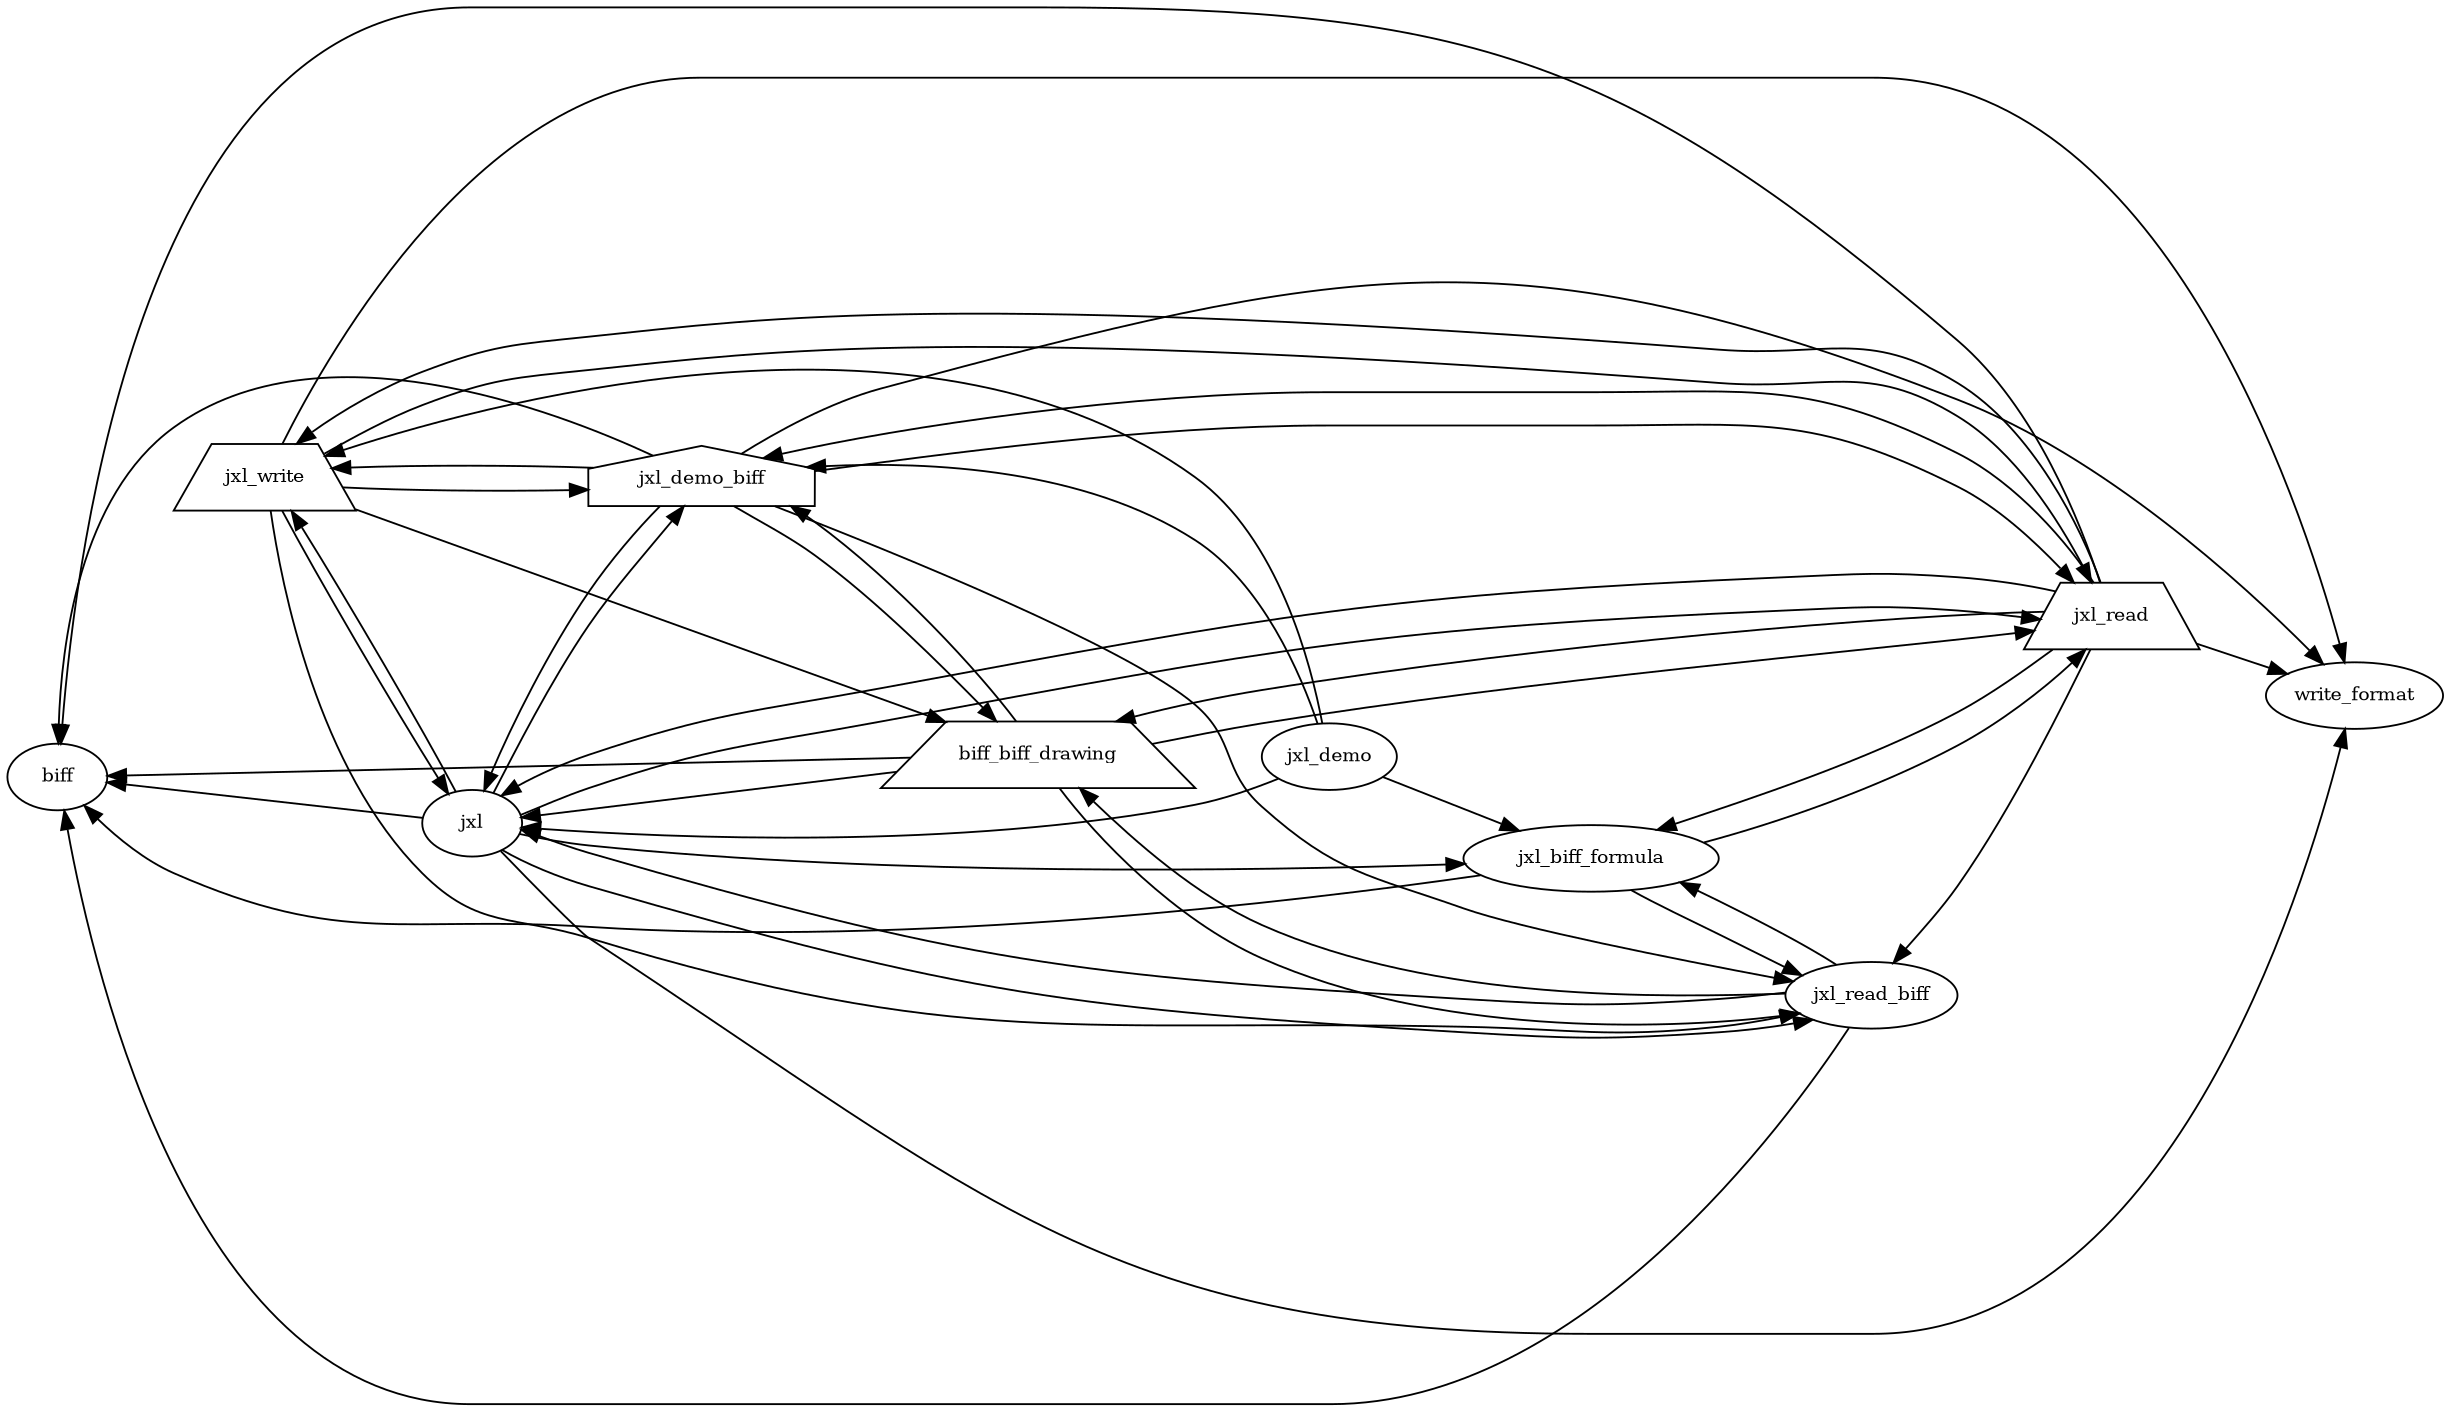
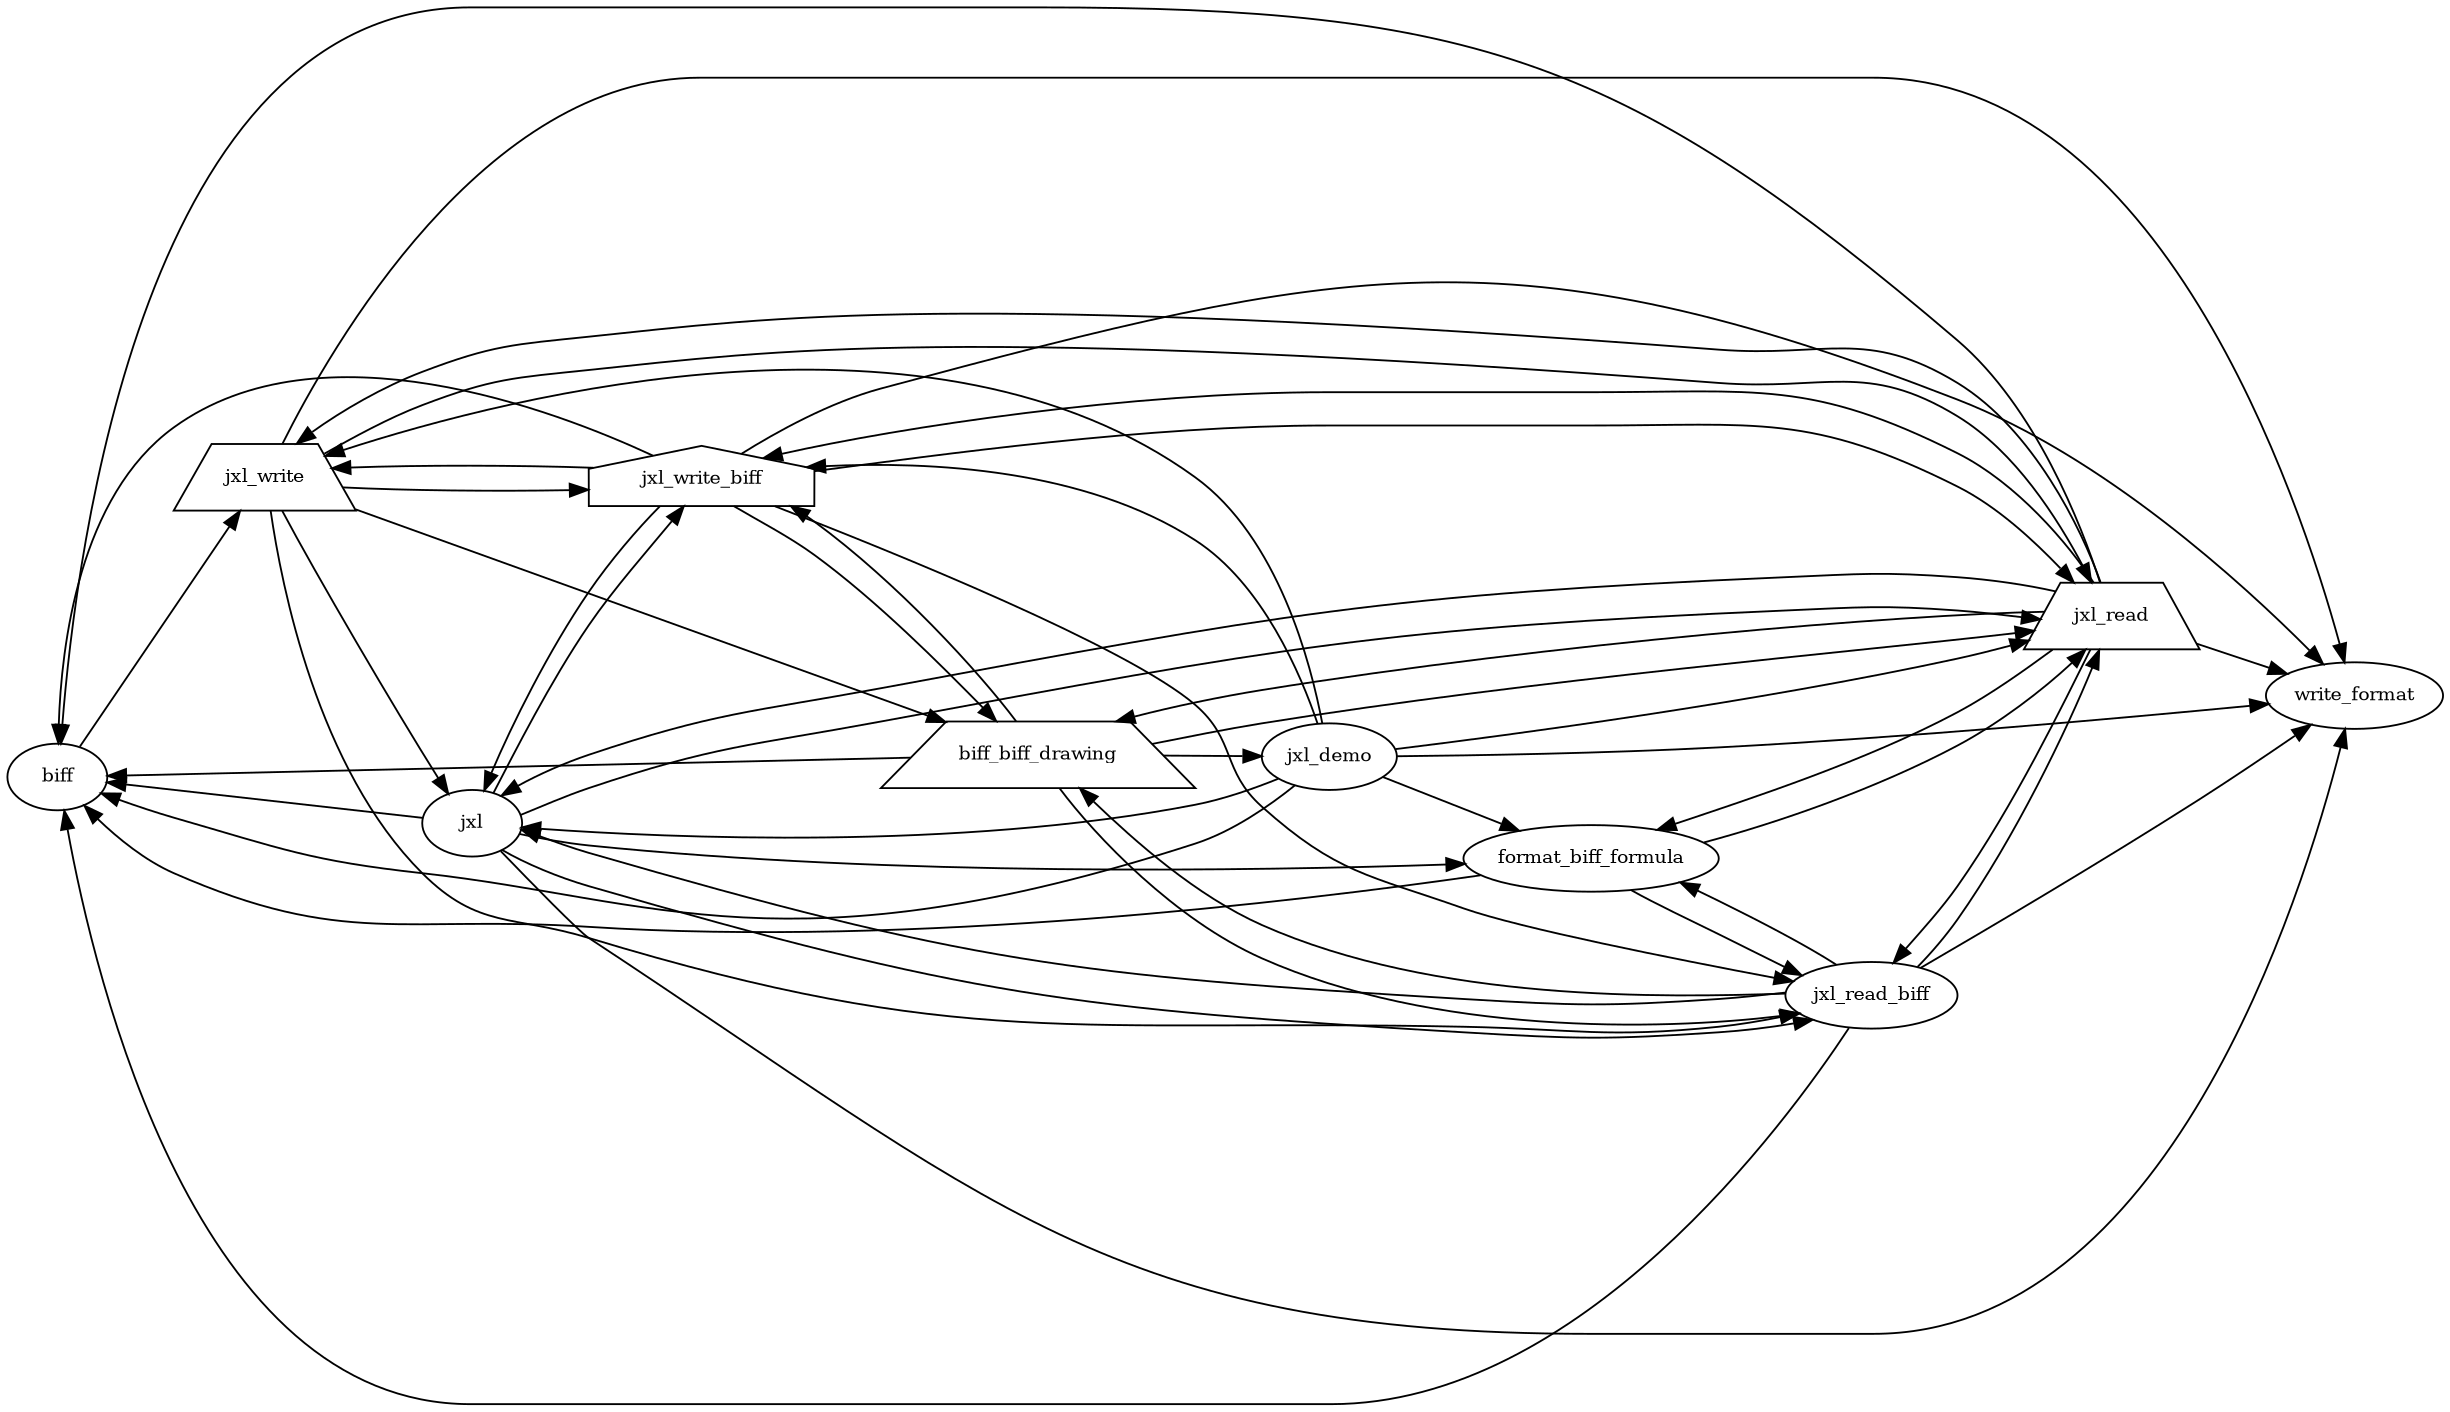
(702, 479) -> (702, 479)
(381, 659) -> (155, 637)
none -> (1705, 705)
none -> (1824, 741)
(718, 793) -> (1203, 756)
none -> (2017, 824)
none -> (2110, 855)
(1591, 858) -> (1591, 858)
none -> (743, 917)
